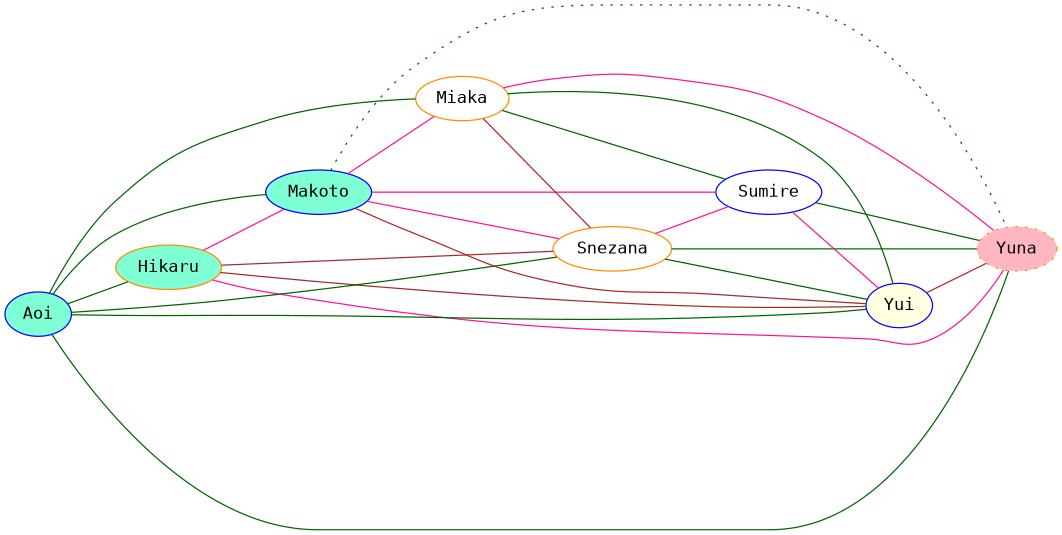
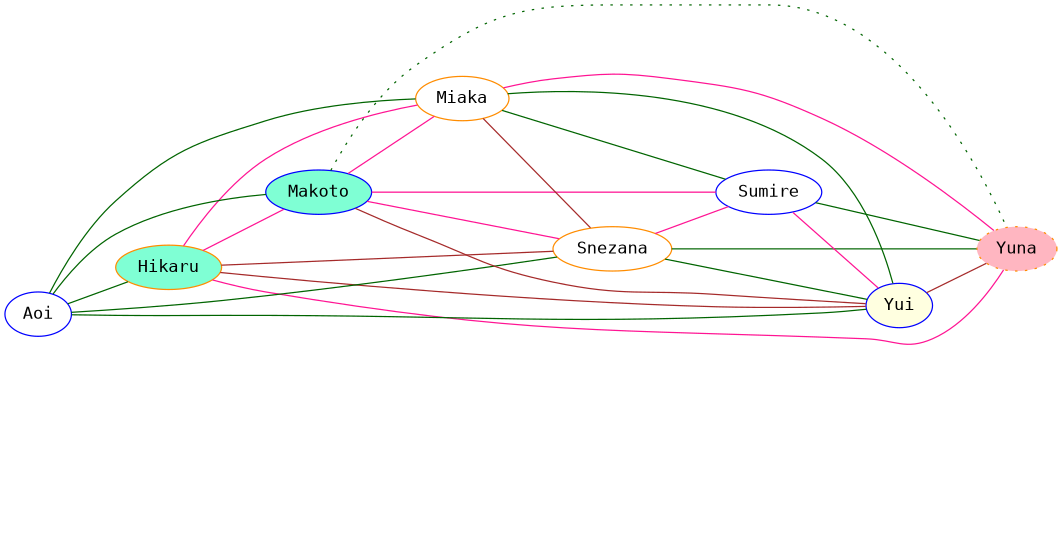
none -> (284, 148)
(38, 314) -> (38, 314)
(559, 530) -> none
